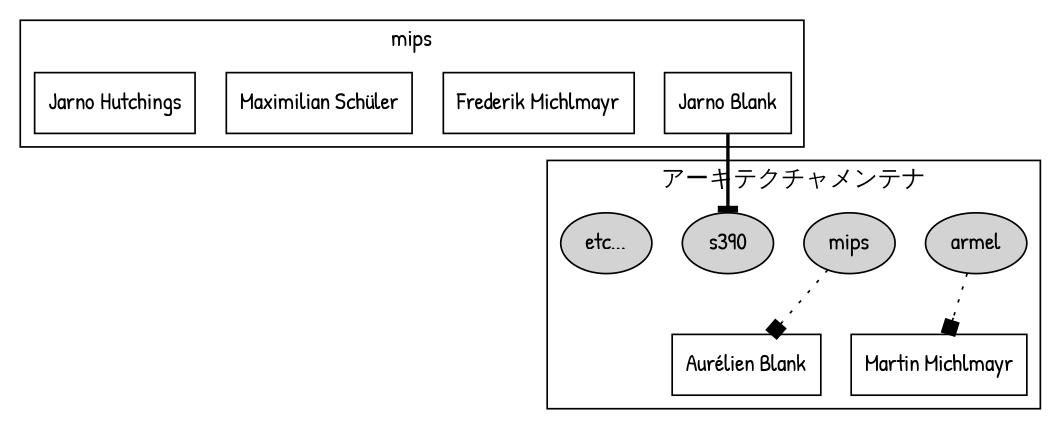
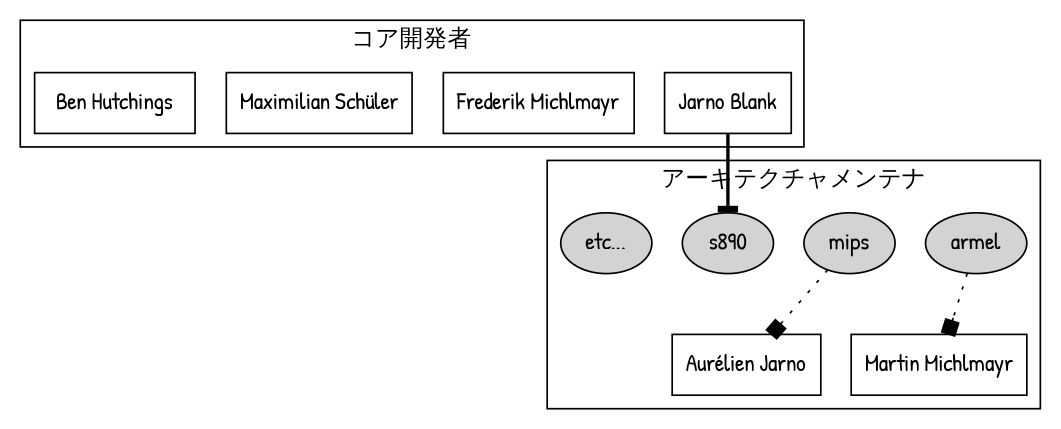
(412, 40) -> (412, 40)
(115, 103) -> (115, 103)
(728, 243) -> (728, 243)
(746, 365) -> (746, 365)
